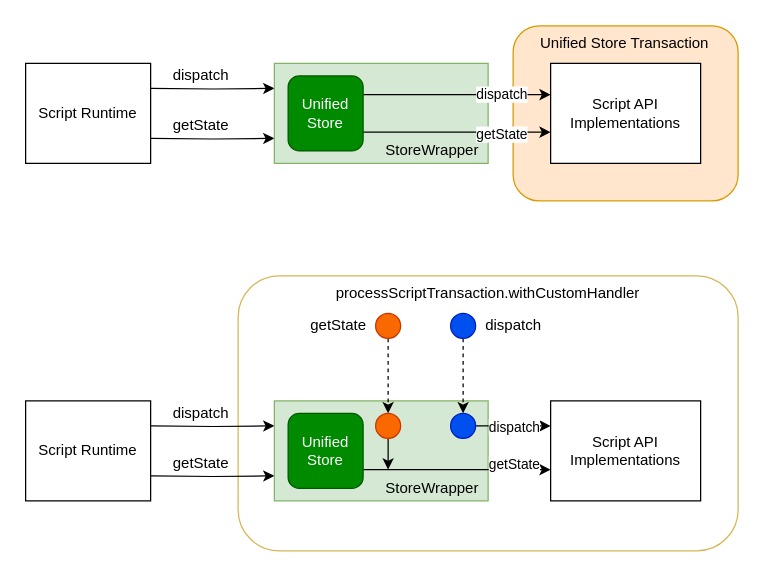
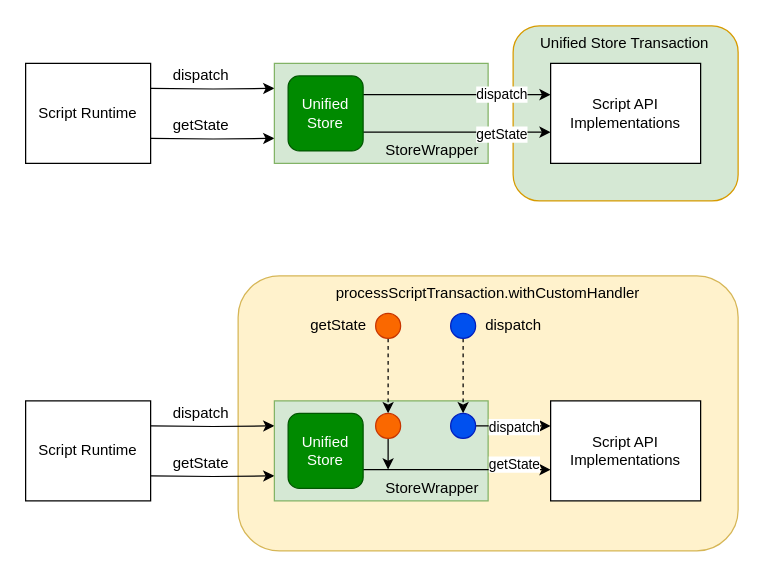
(636, 43) -> (636, 43)
(488, 293) -> (488, 293)
